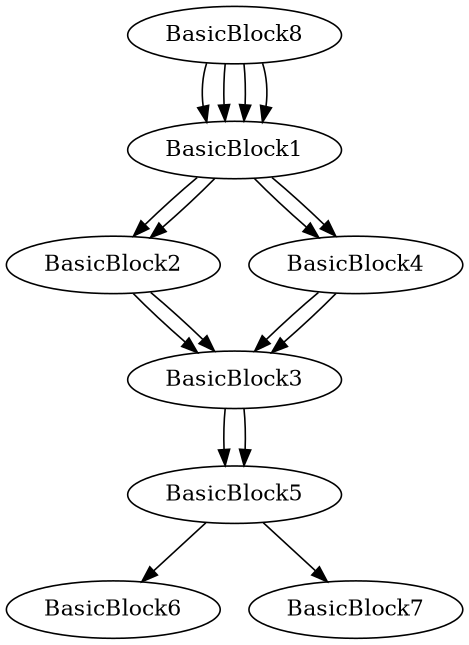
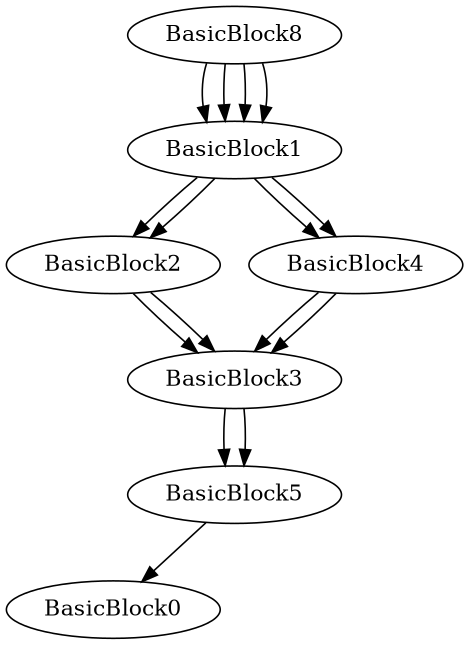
(113, 610) -> (113, 610)
(356, 610) -> none
